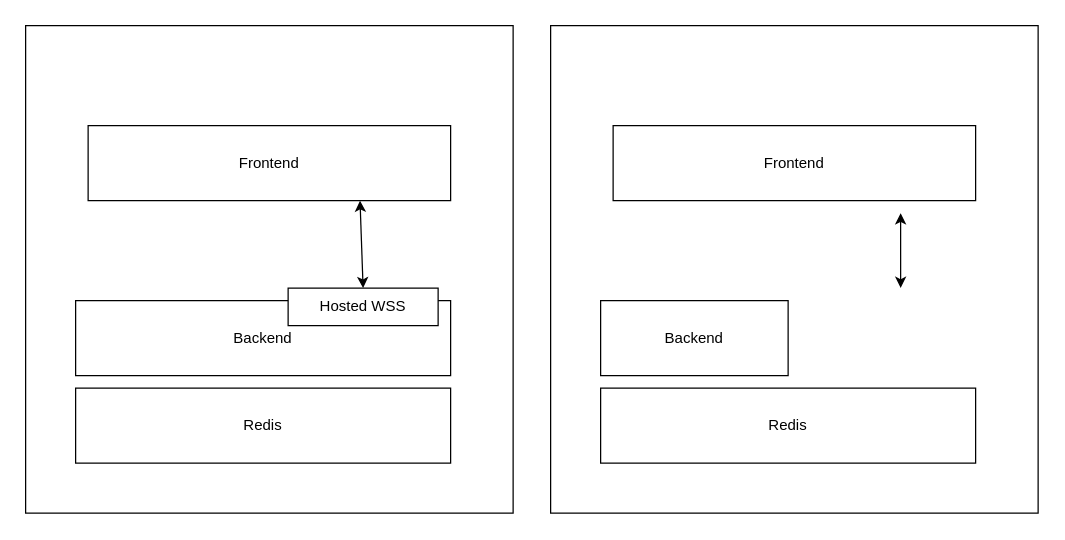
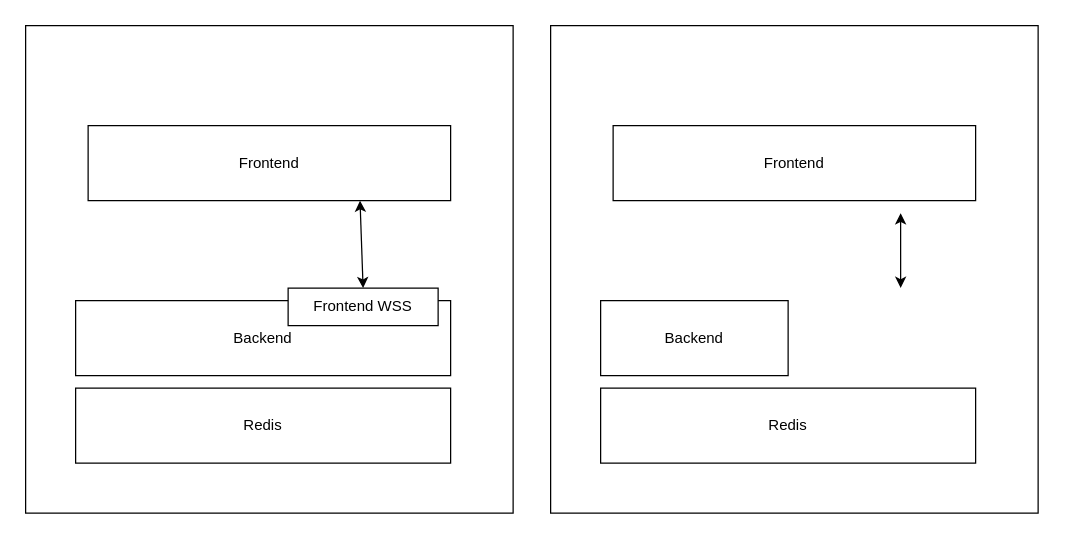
(363, 307) -> (363, 307)
